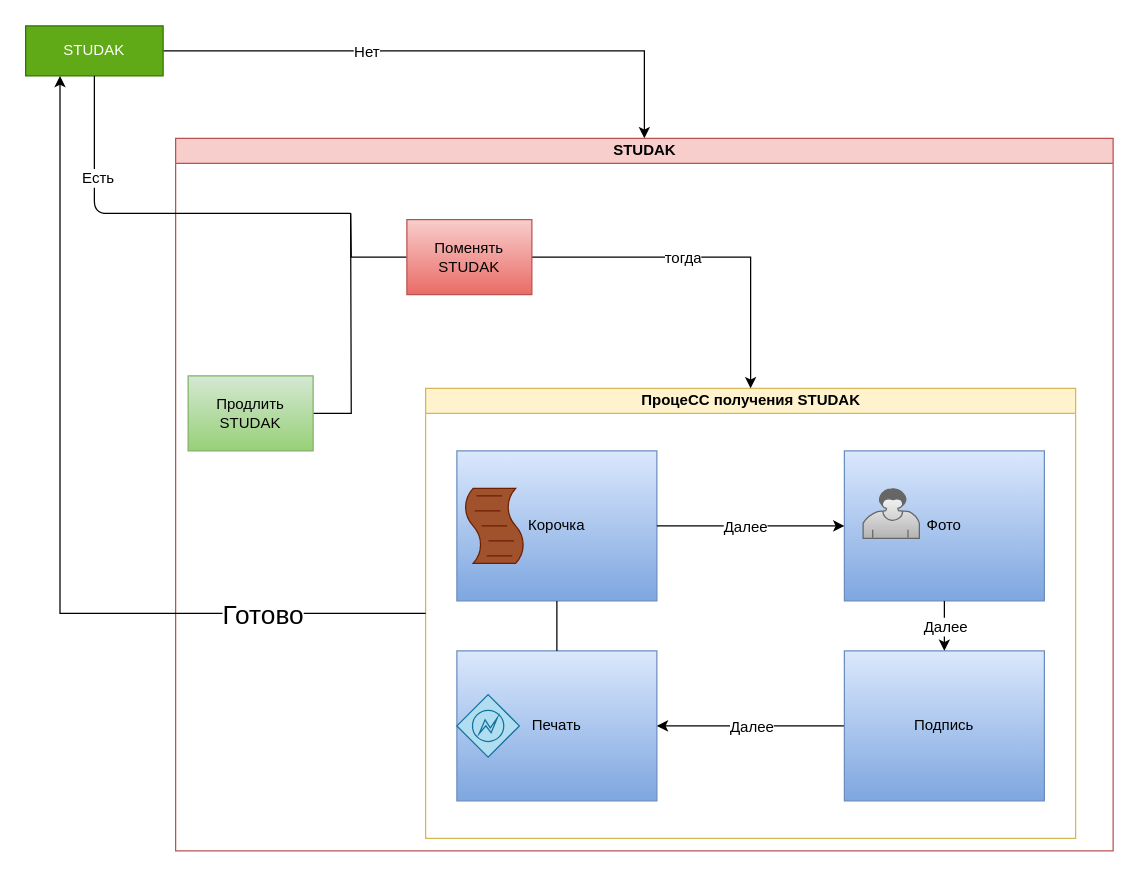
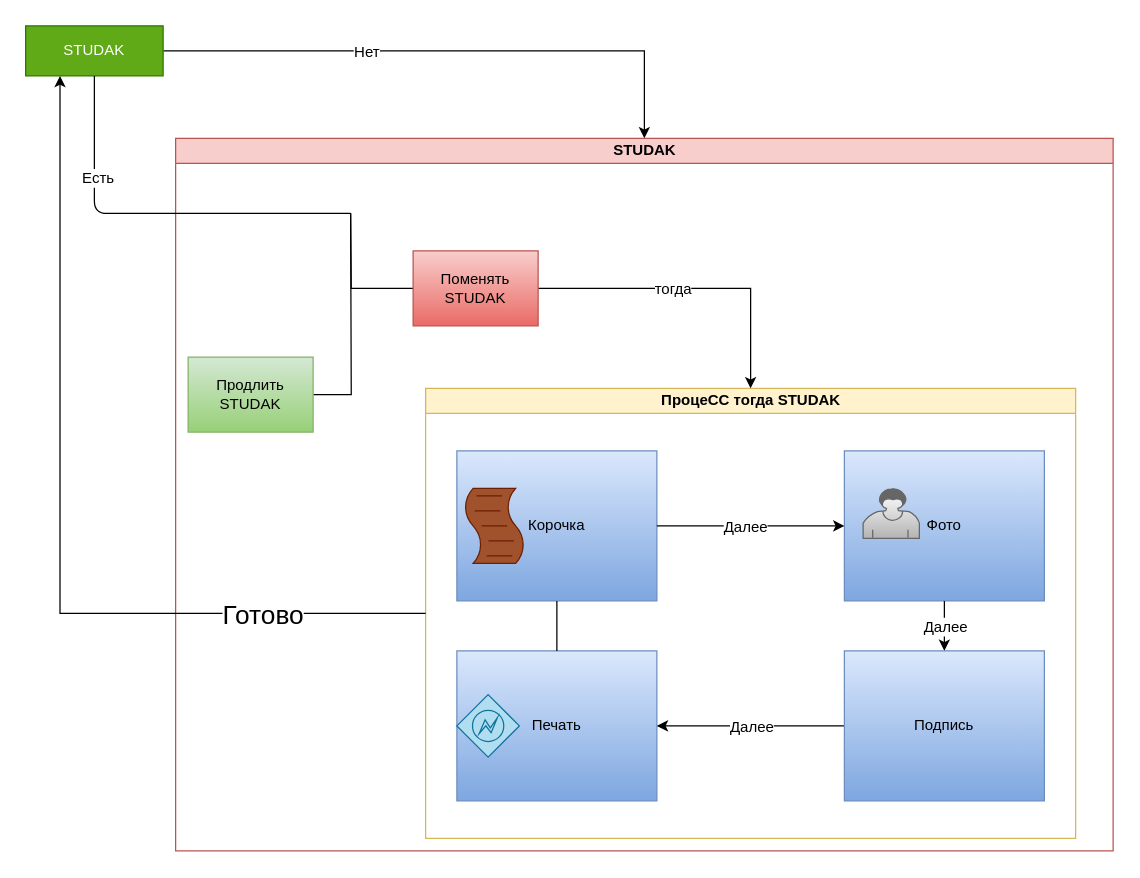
(469, 257) -> (476, 288)
(751, 401) -> (751, 401)
(251, 413) -> (251, 394)
